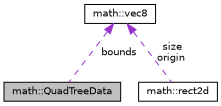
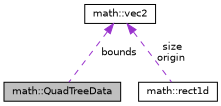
(120, 14) -> (120, 14)
(178, 92) -> (178, 92)
